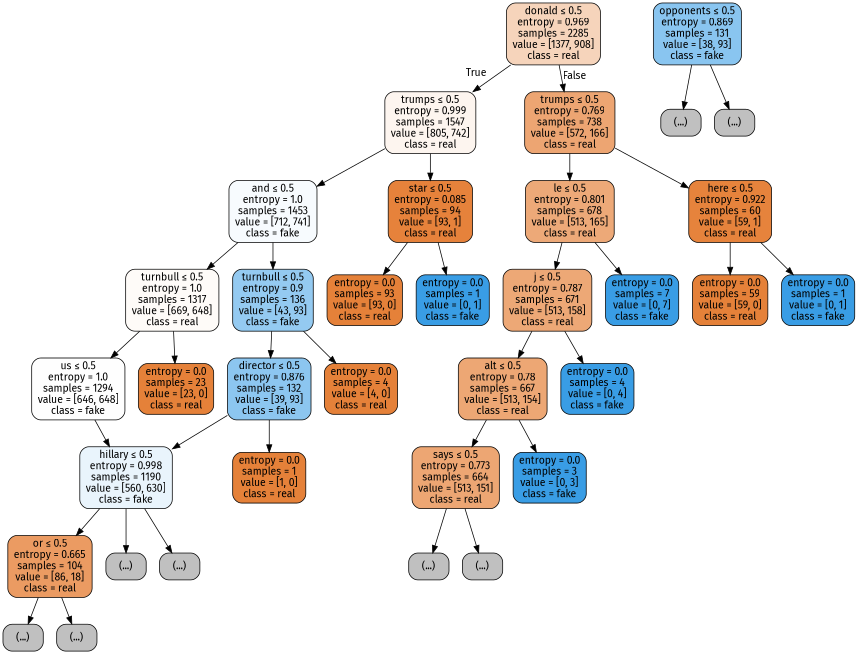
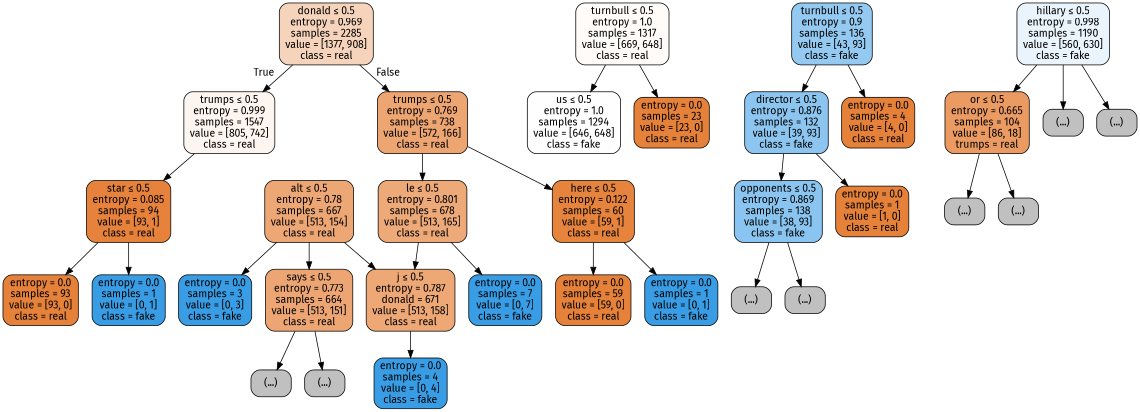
(697, 34) -> (778, 211)
(730, 200) -> (593, 200)
(273, 211) -> none
(547, 300) -> (411, 300)
(527, 341) -> (357, 253)
(100, 430) -> none
(203, 430) -> (783, 163)
(50, 588) -> (987, 145)
